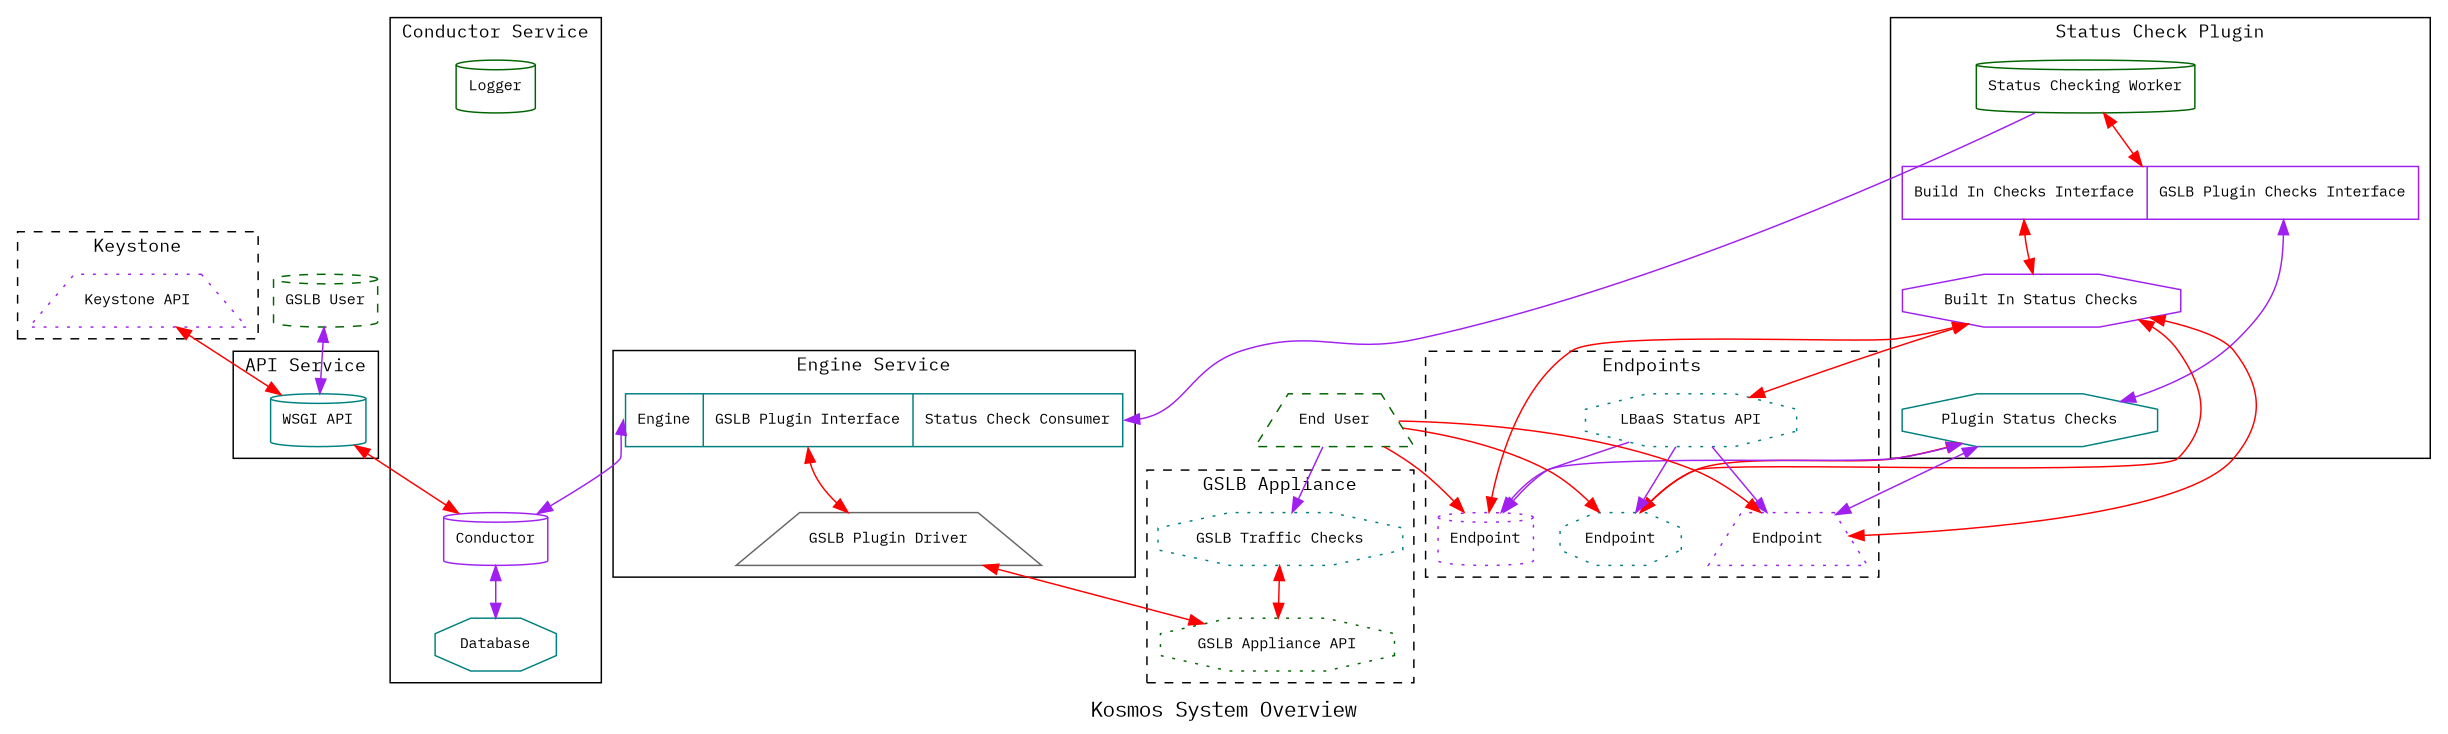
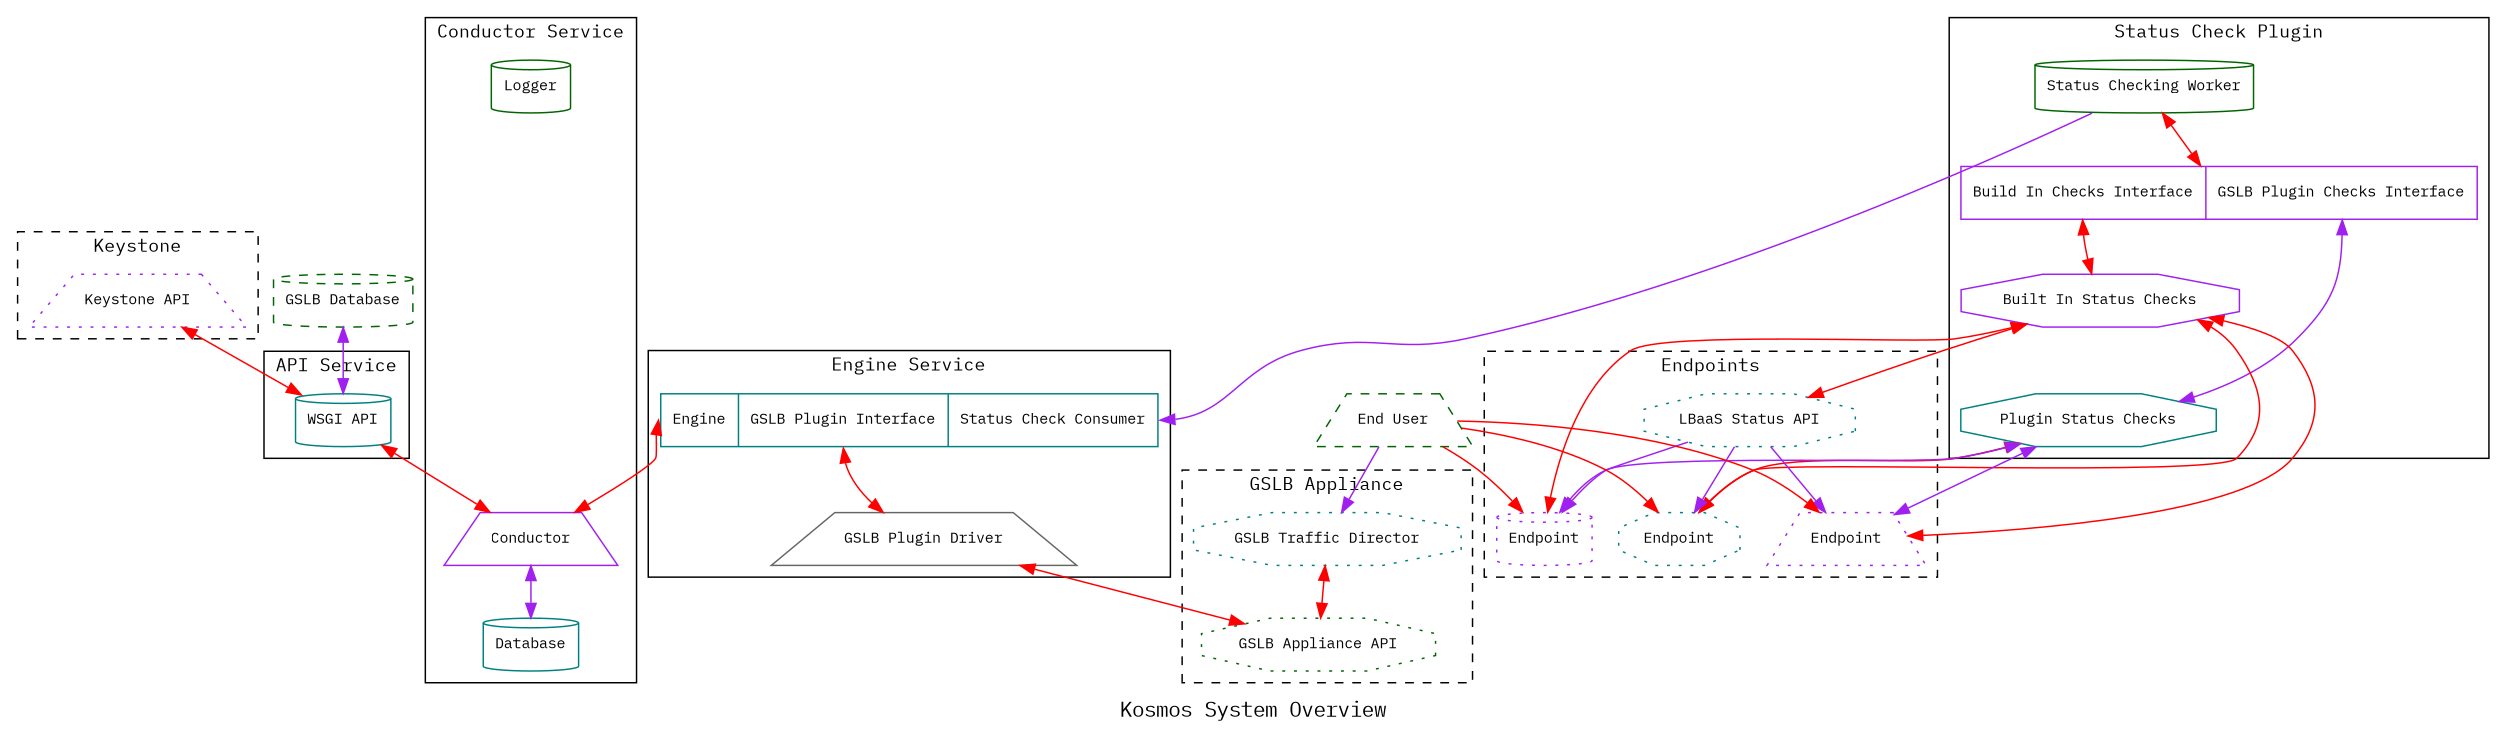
(326, 301) -> (343, 301)
(592, 480) -> (626, 481)
(496, 539) -> (531, 539)
(1280, 539) -> (1327, 539)
(496, 645) -> (531, 645)
